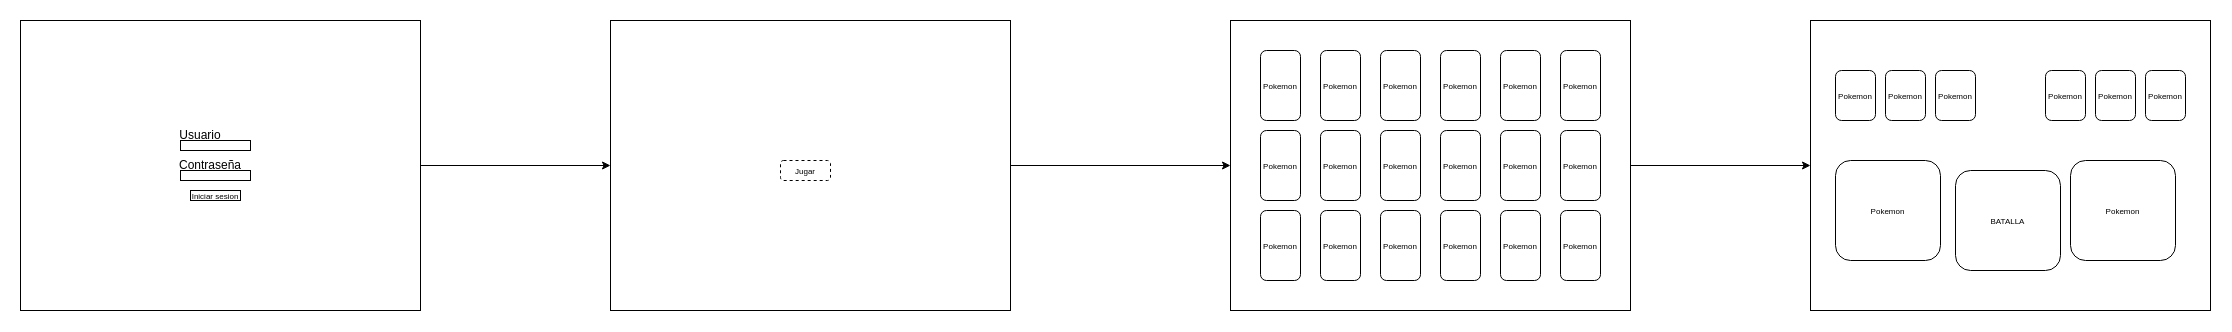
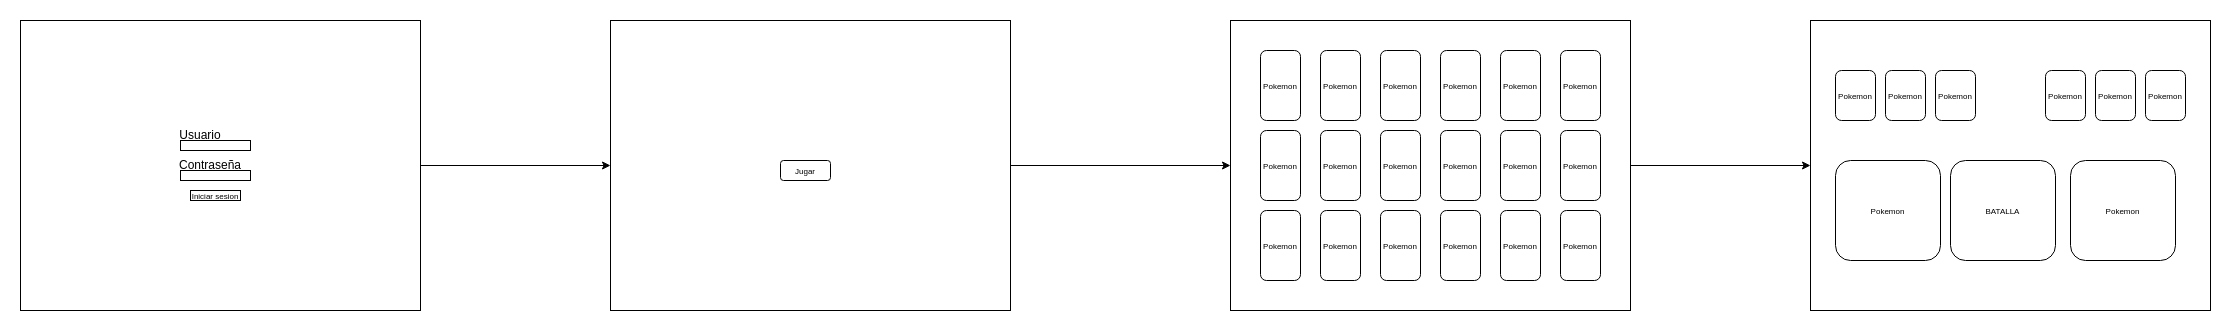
(806, 171) -> (806, 171)
(2008, 221) -> (2003, 211)
